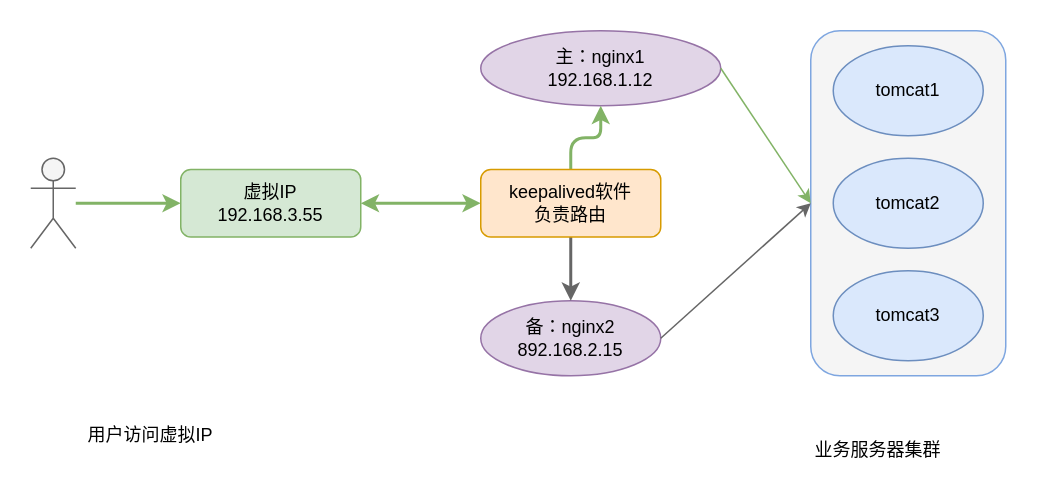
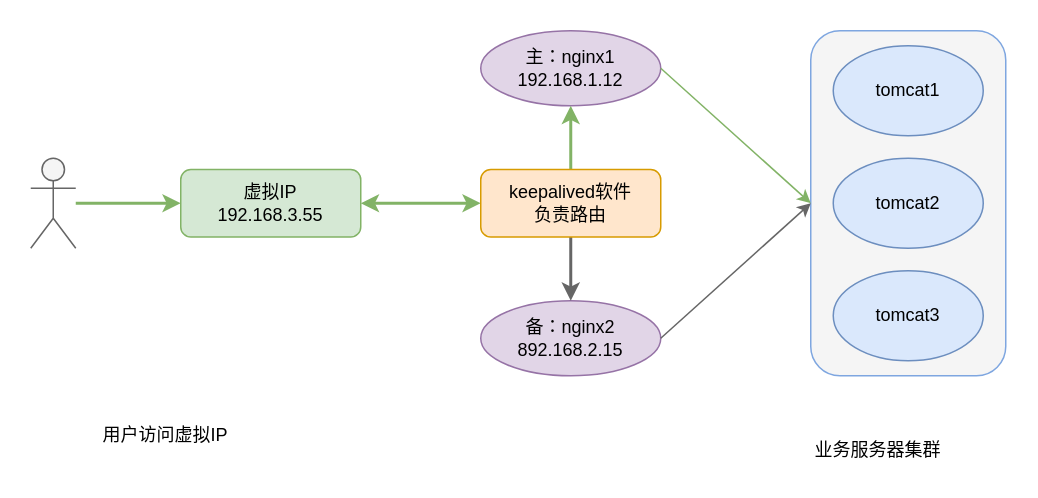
(601, 68) -> (571, 68)
(151, 436) -> (166, 436)
